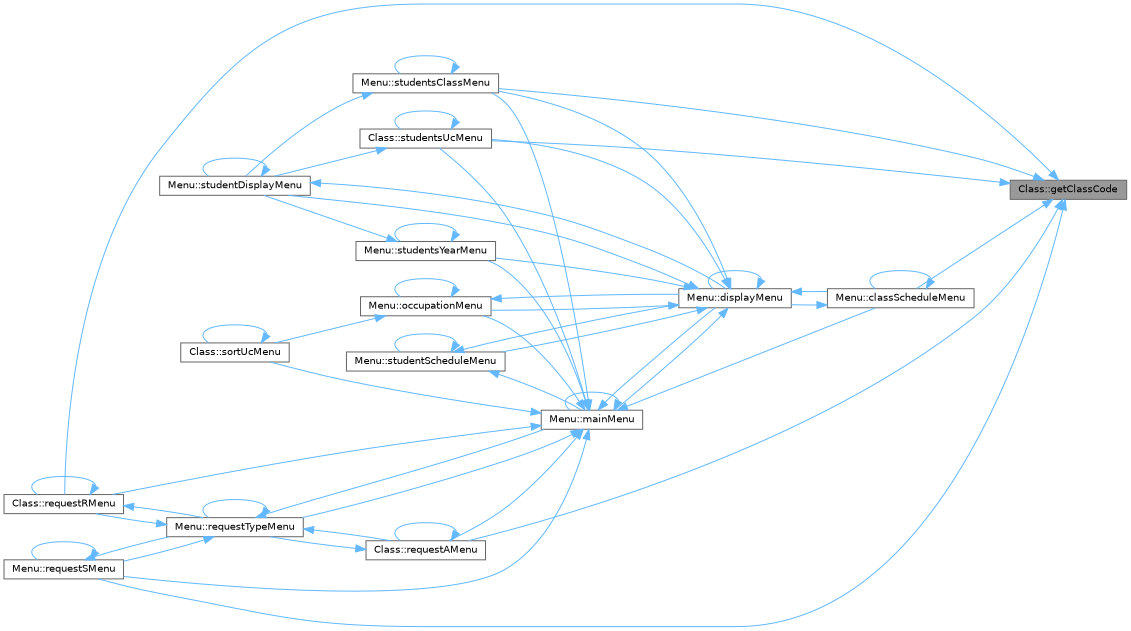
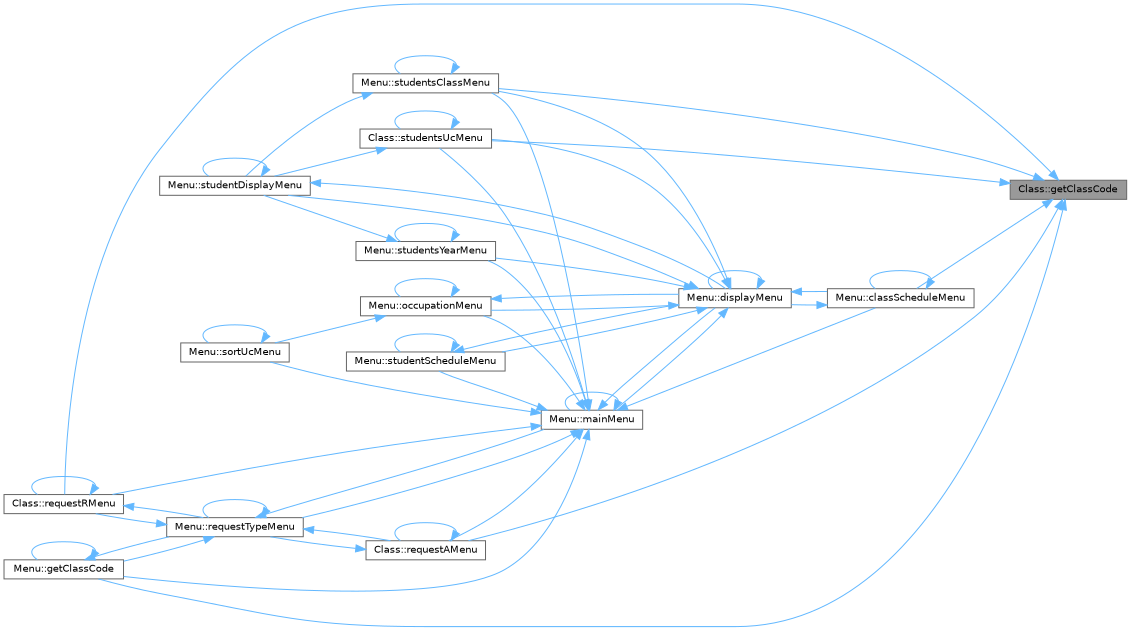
(235, 352) -> (235, 352)
(541, 390) -> (488, 389)
(64, 569) -> (64, 569)
